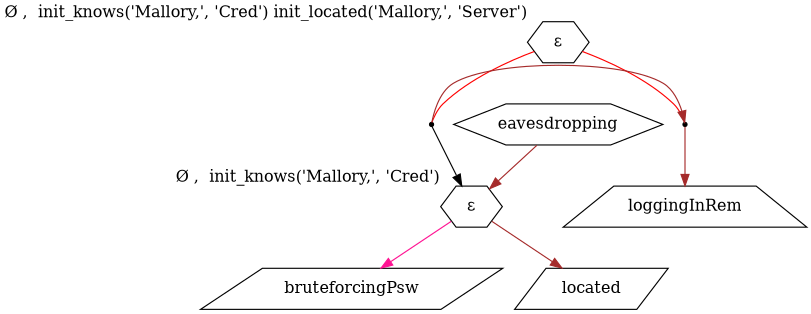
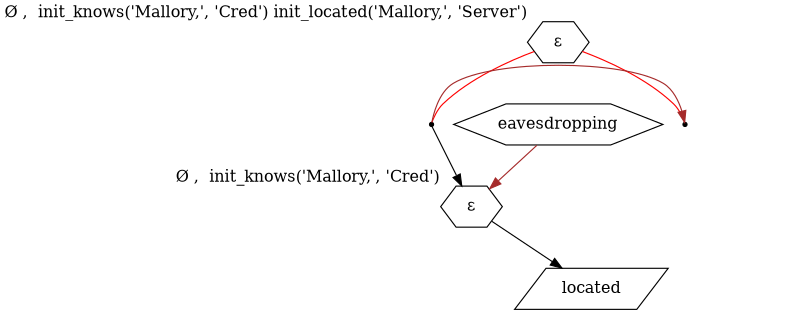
(685, 207) -> none
(522, 242) -> (522, 242)
(352, 289) -> none
